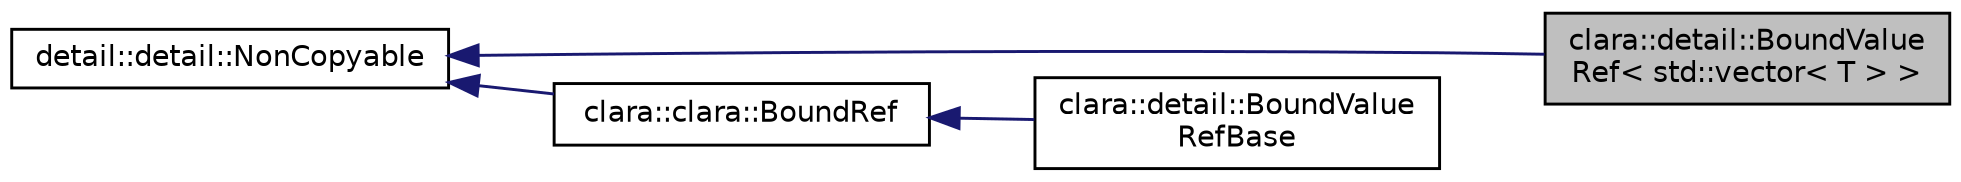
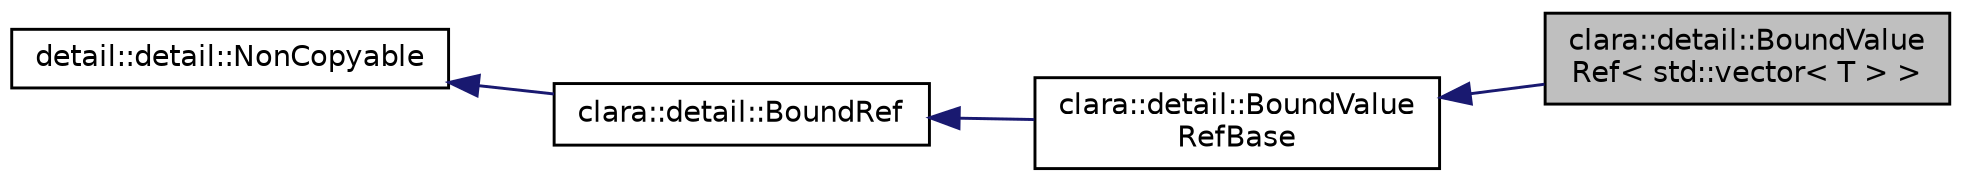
(1012, 52) -> (1508, 89)
(742, 114) -> (742, 114)
